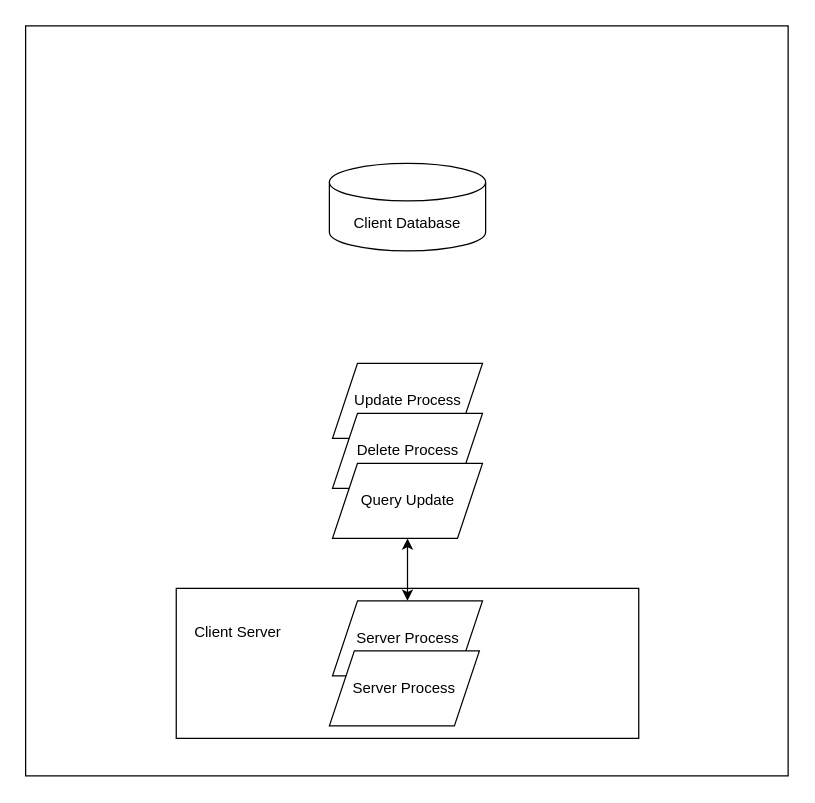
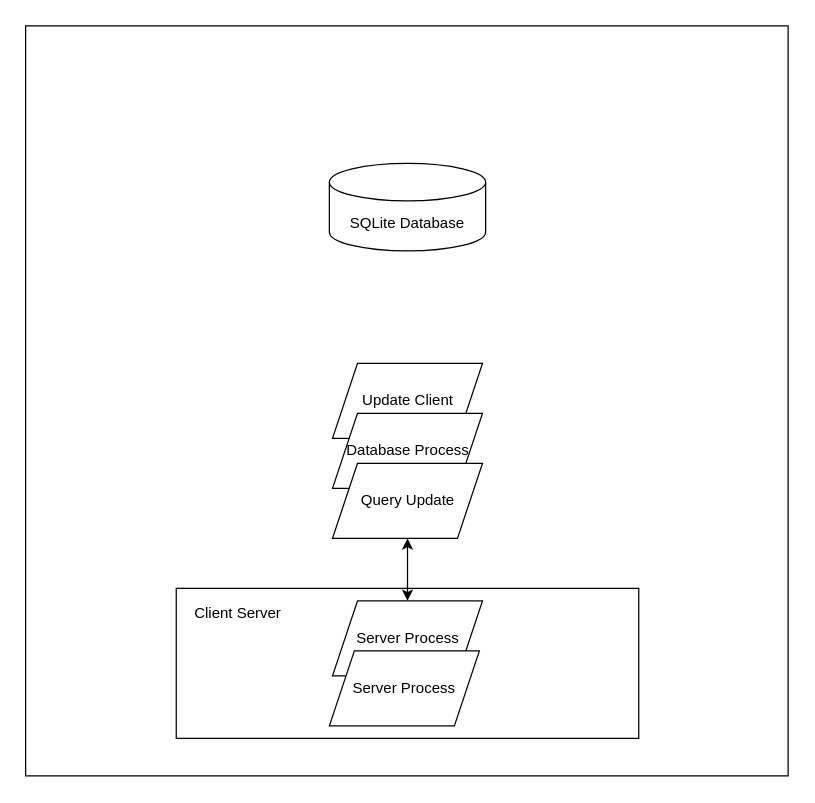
(408, 223) -> (408, 223)
(408, 401) -> (408, 401)
(408, 451) -> (408, 451)
(238, 632) -> (238, 613)
